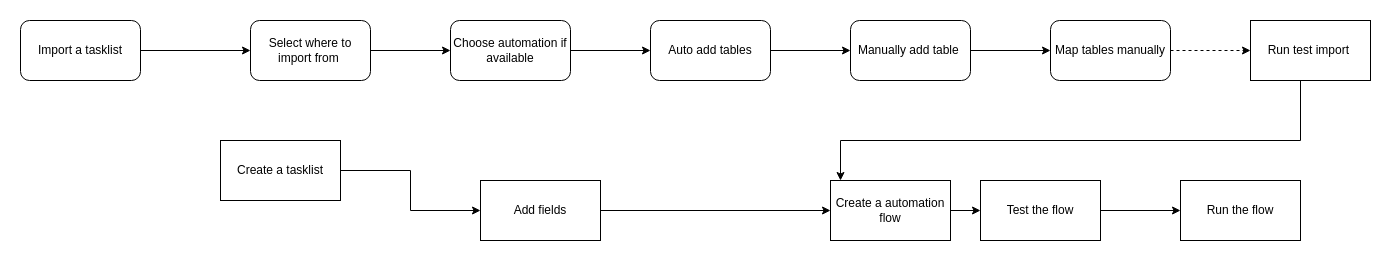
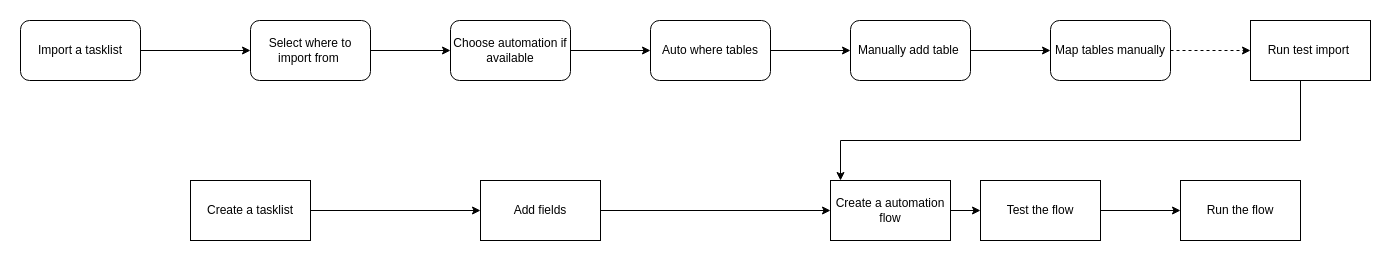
(711, 51) -> (711, 51)
(281, 171) -> (251, 211)
